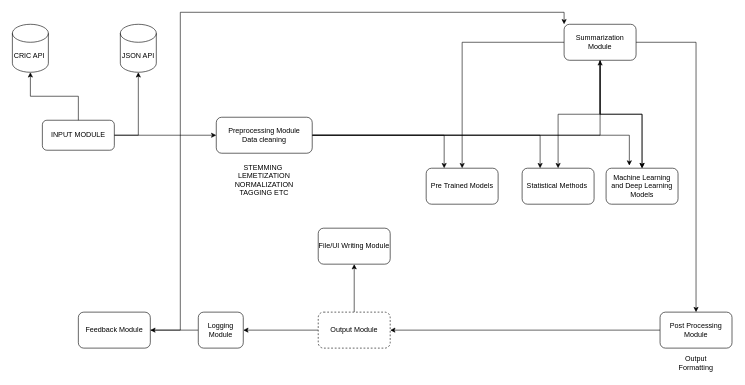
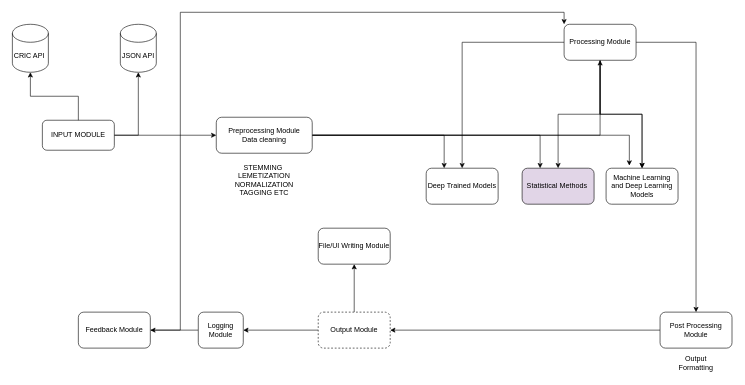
(600, 42) -> (600, 42)
(462, 186) -> (462, 186)
(558, 186) -> (558, 186)
